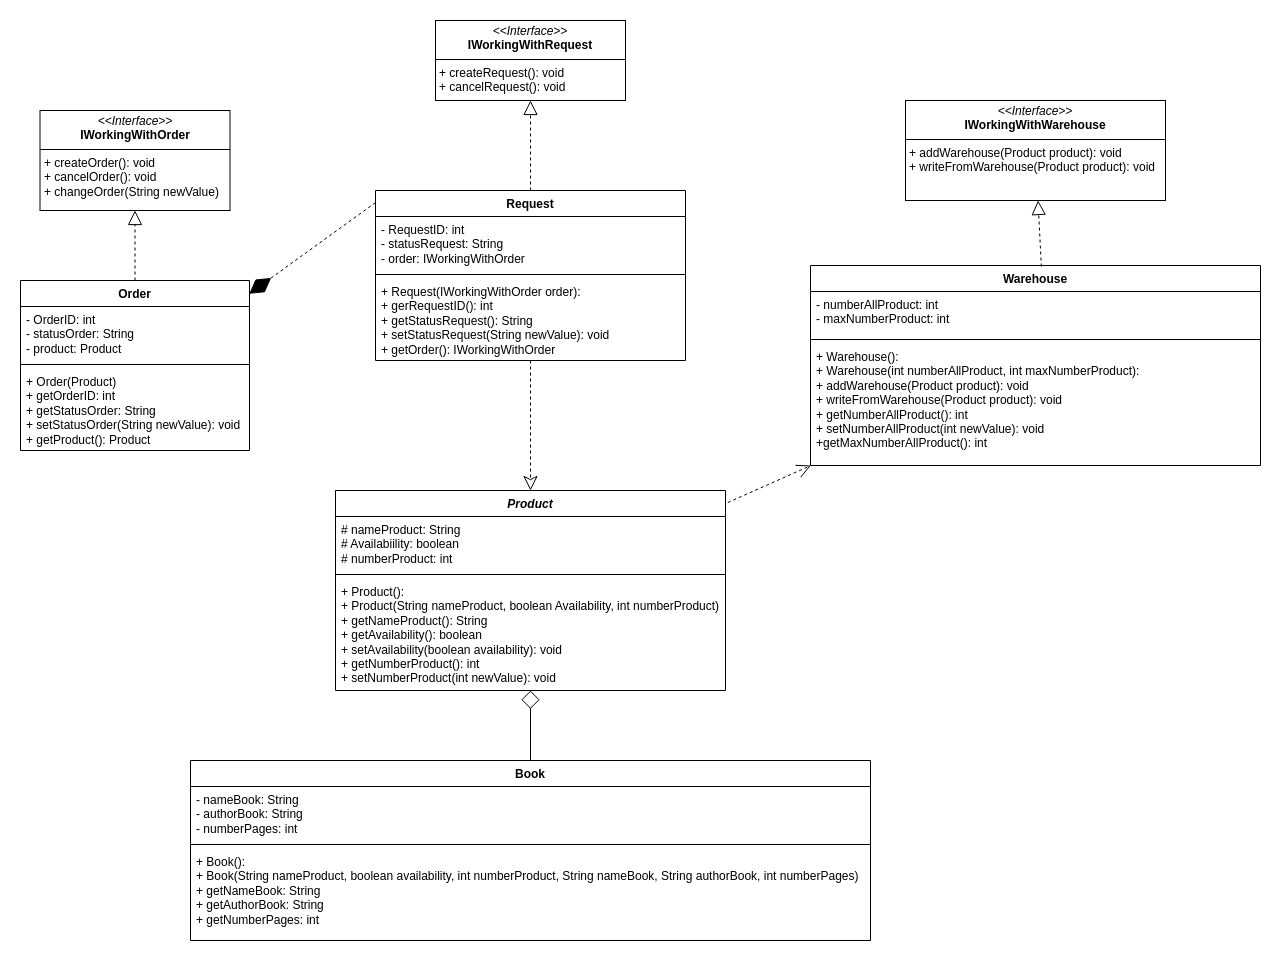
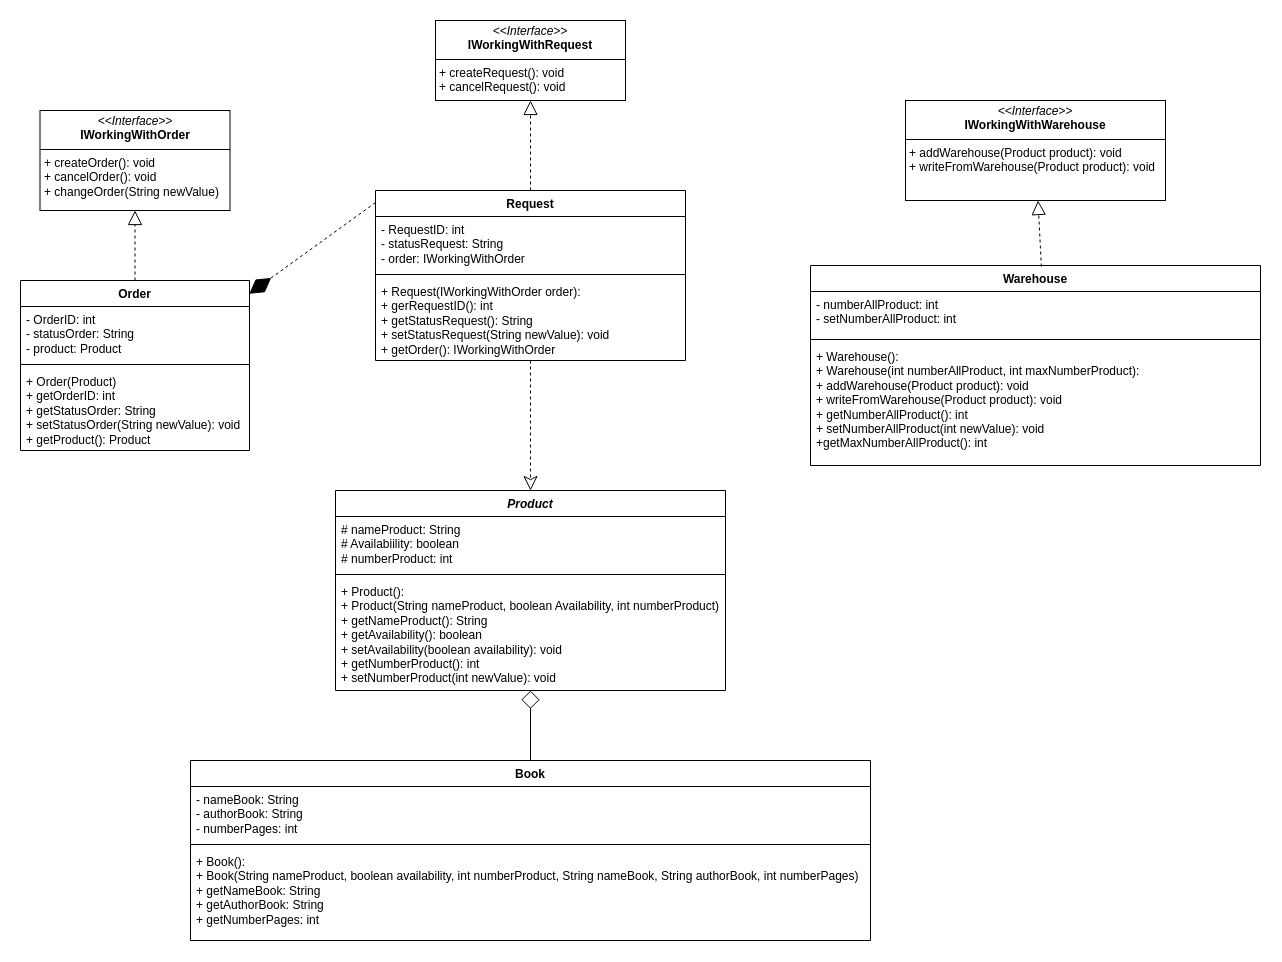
(888, 313) -> (895, 313)
(768, 484) -> none
